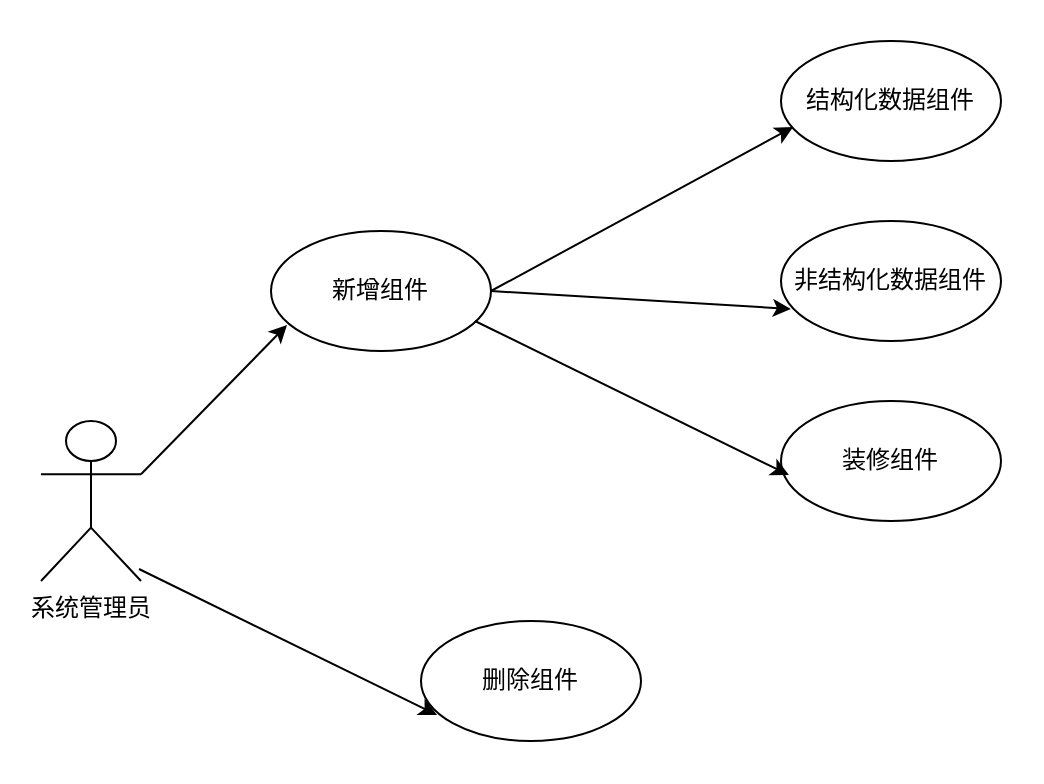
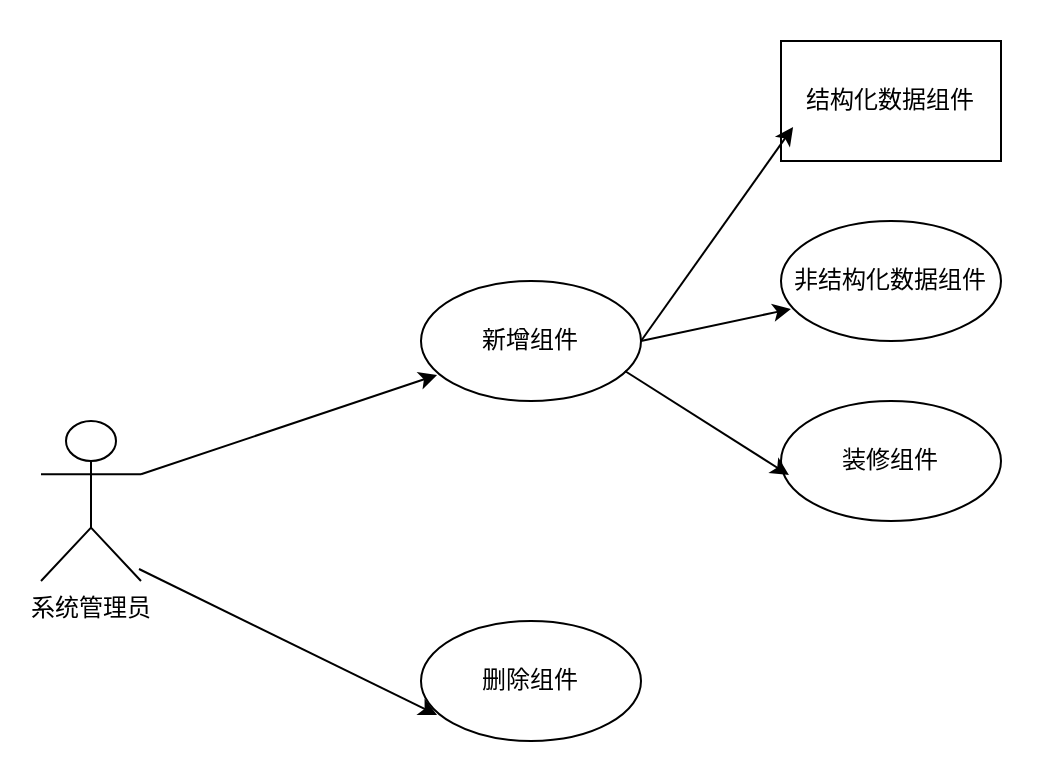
(891, 101) -> (891, 101)
(381, 291) -> (531, 341)
